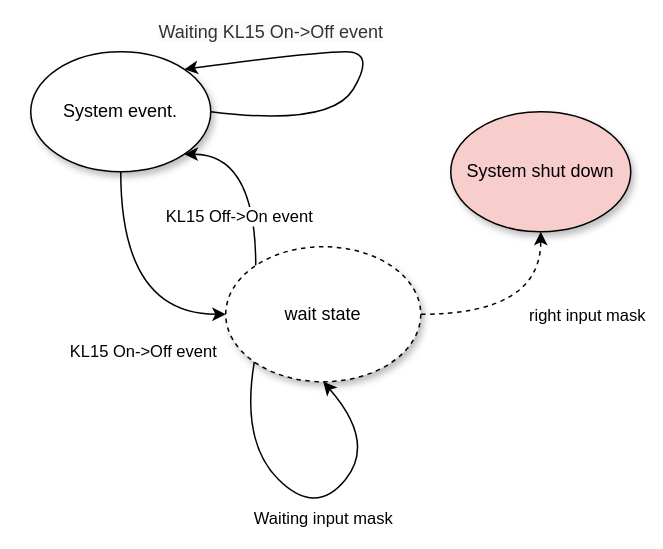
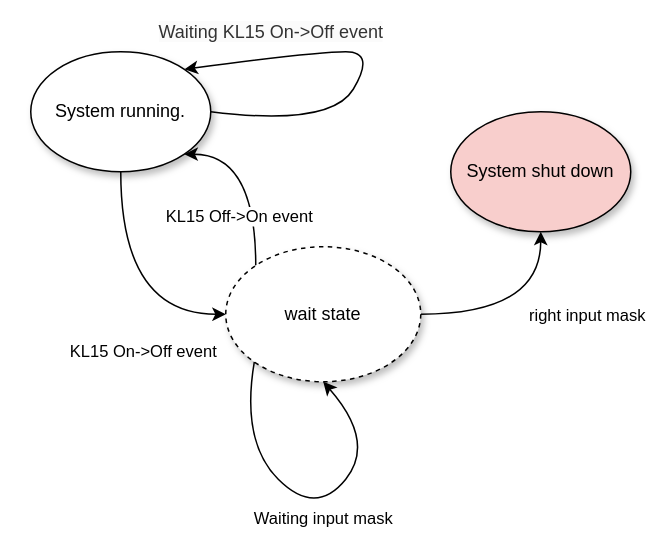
(121, 112) -> (121, 112)
(498, 303) -> (498, 303)
